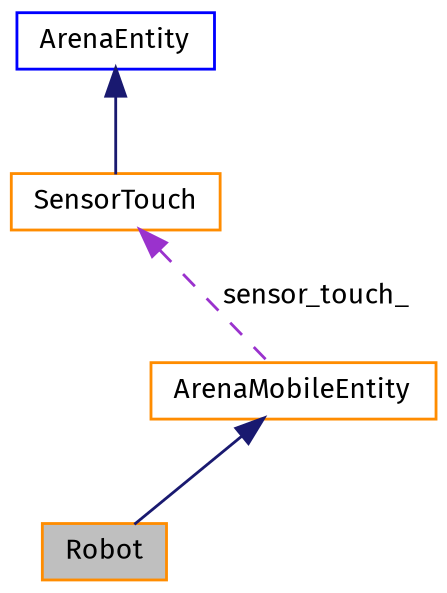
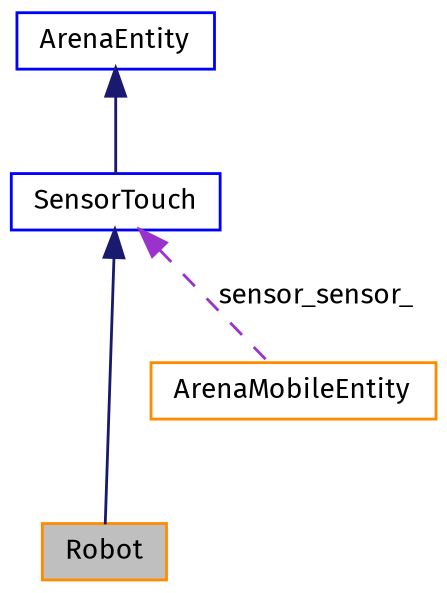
(116, 202) -> (116, 202)
(313, 296) -> (313, 296)
(188, 480) -> (110, 391)
